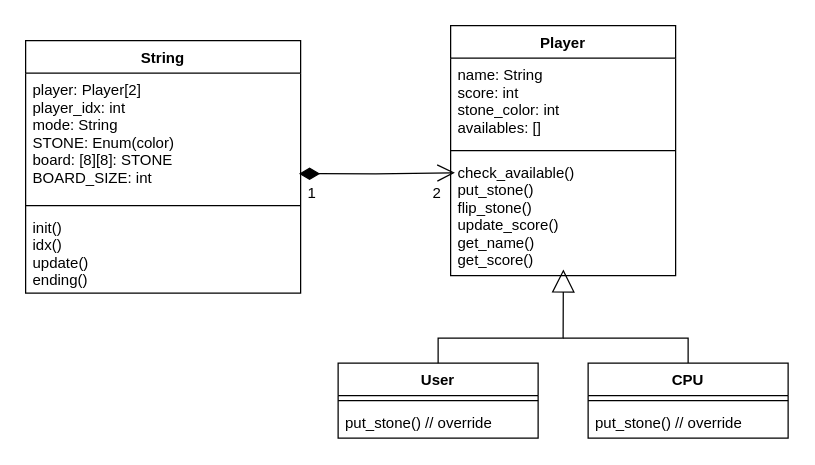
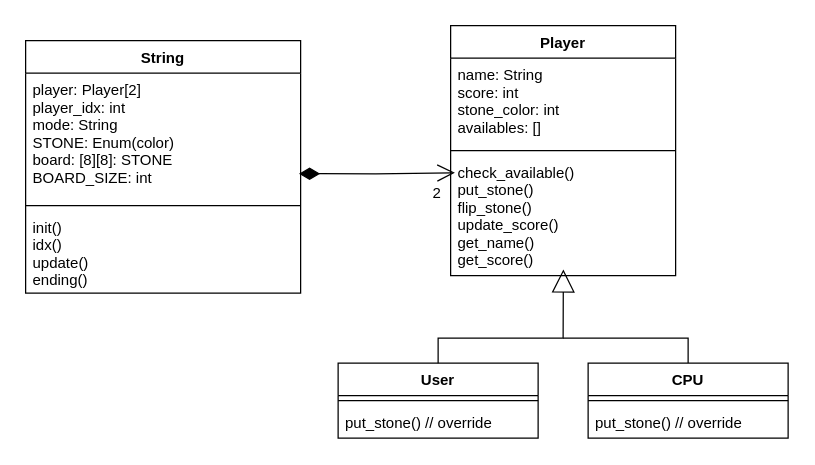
(313, 192) -> none
